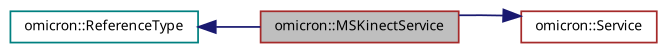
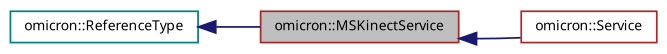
(481, 15) -> (499, 38)
